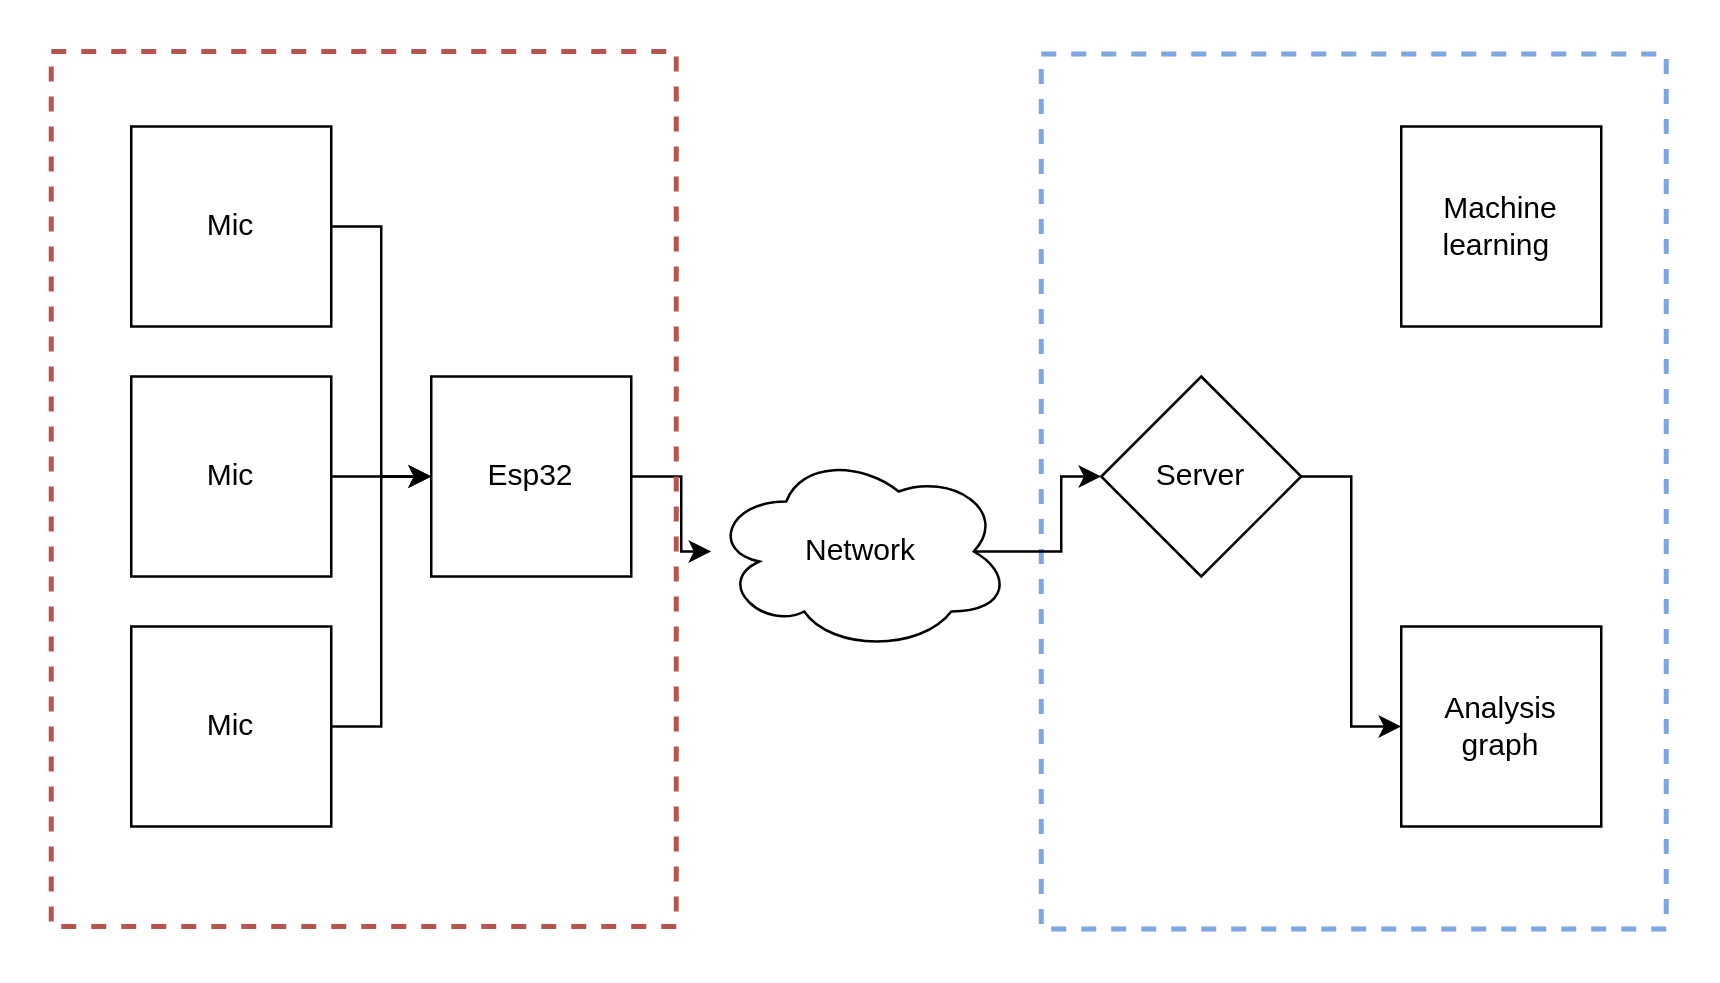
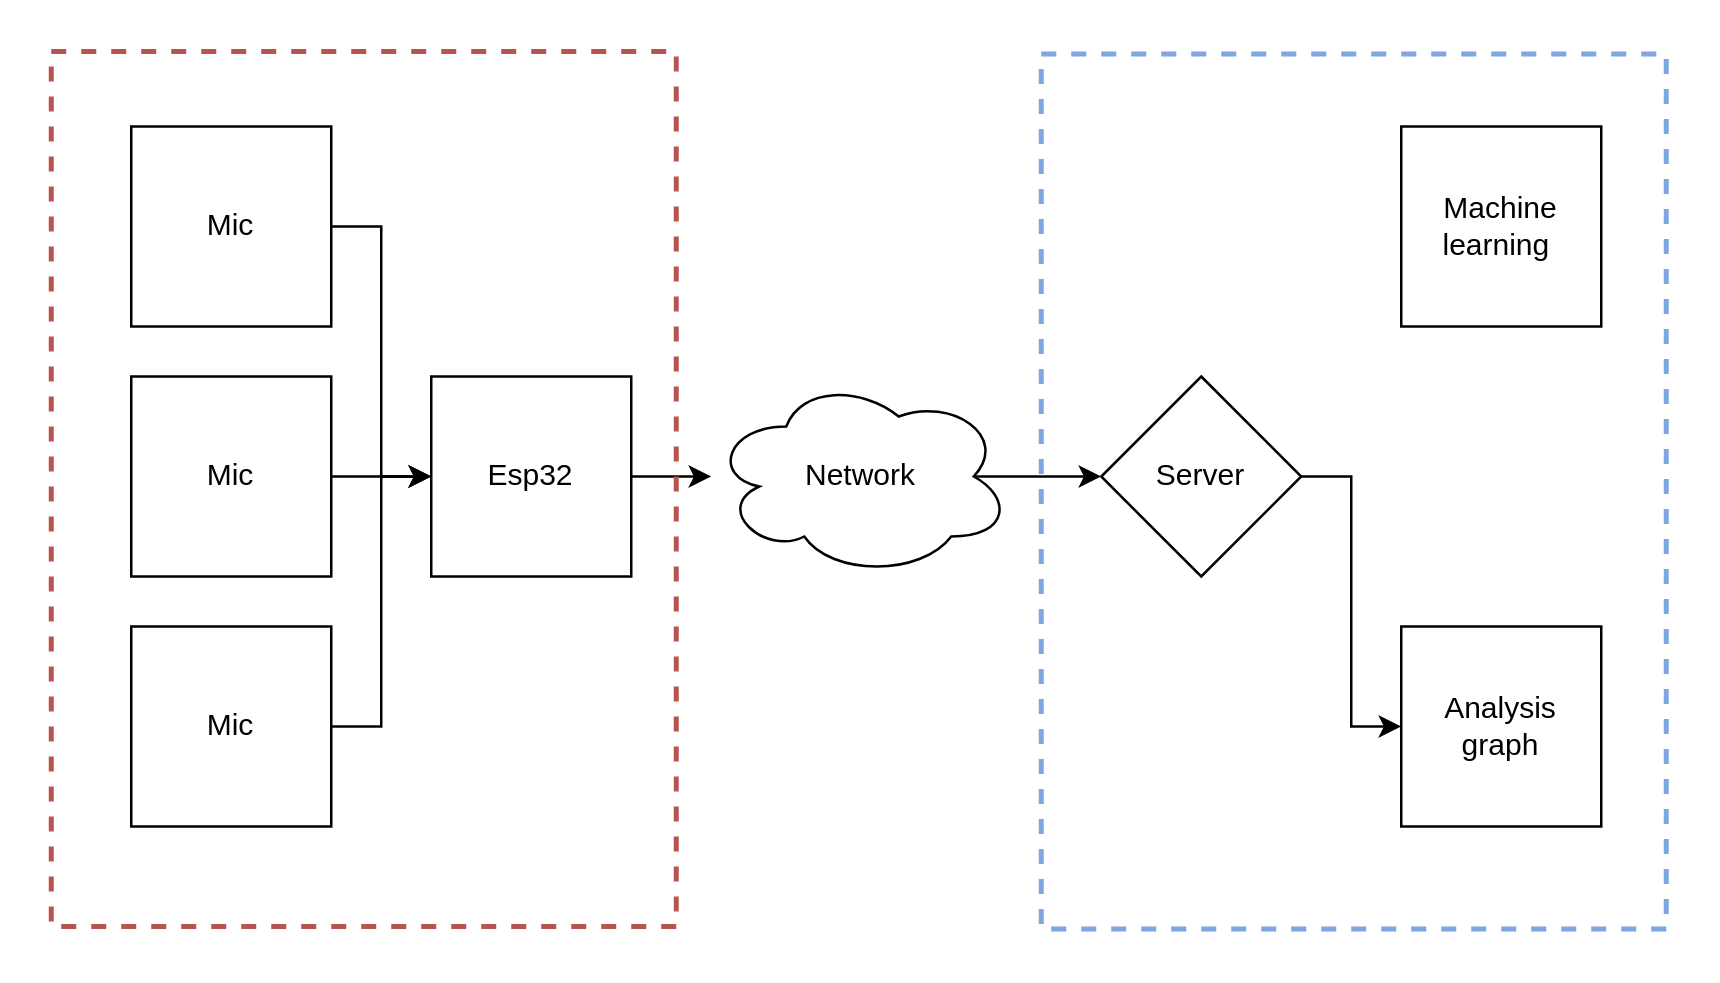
(861, 551) -> (861, 476)
